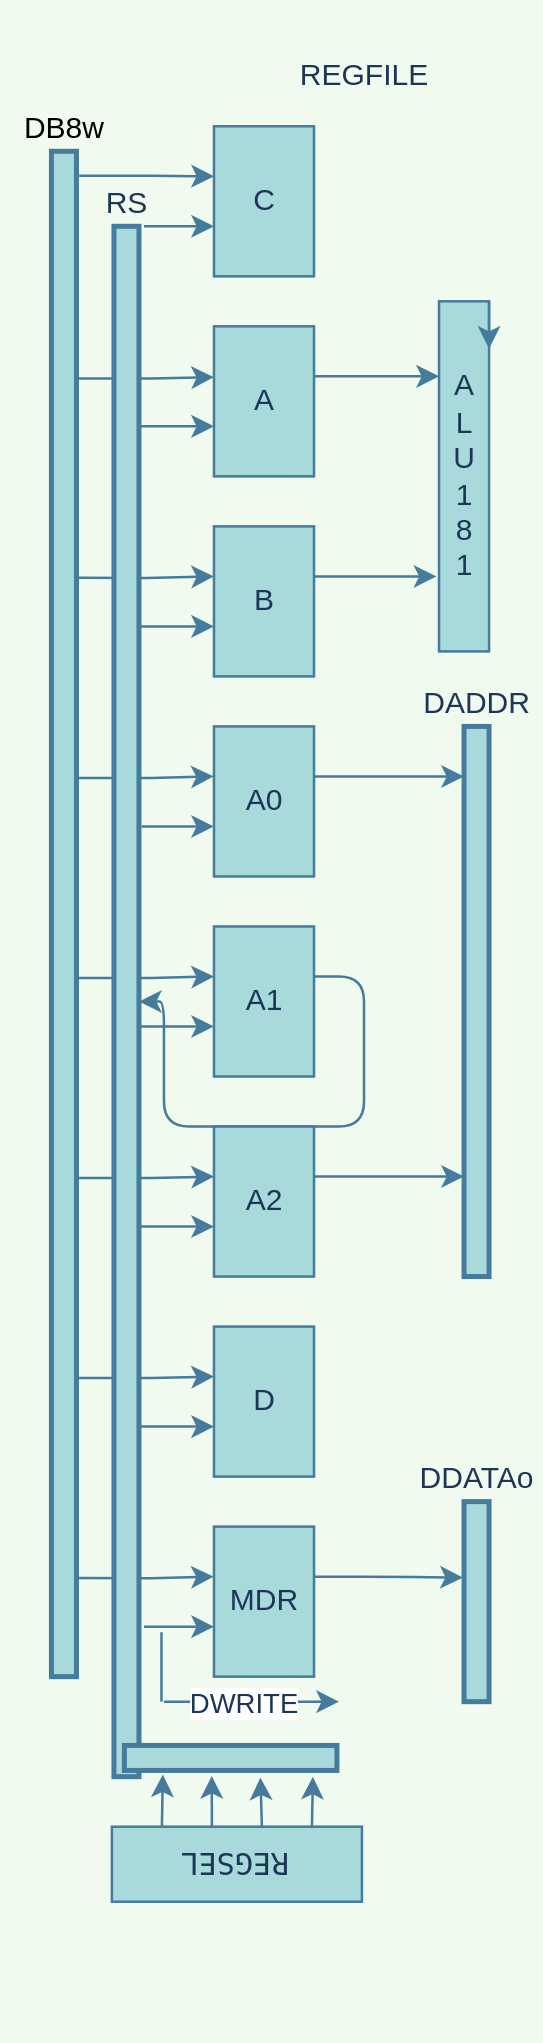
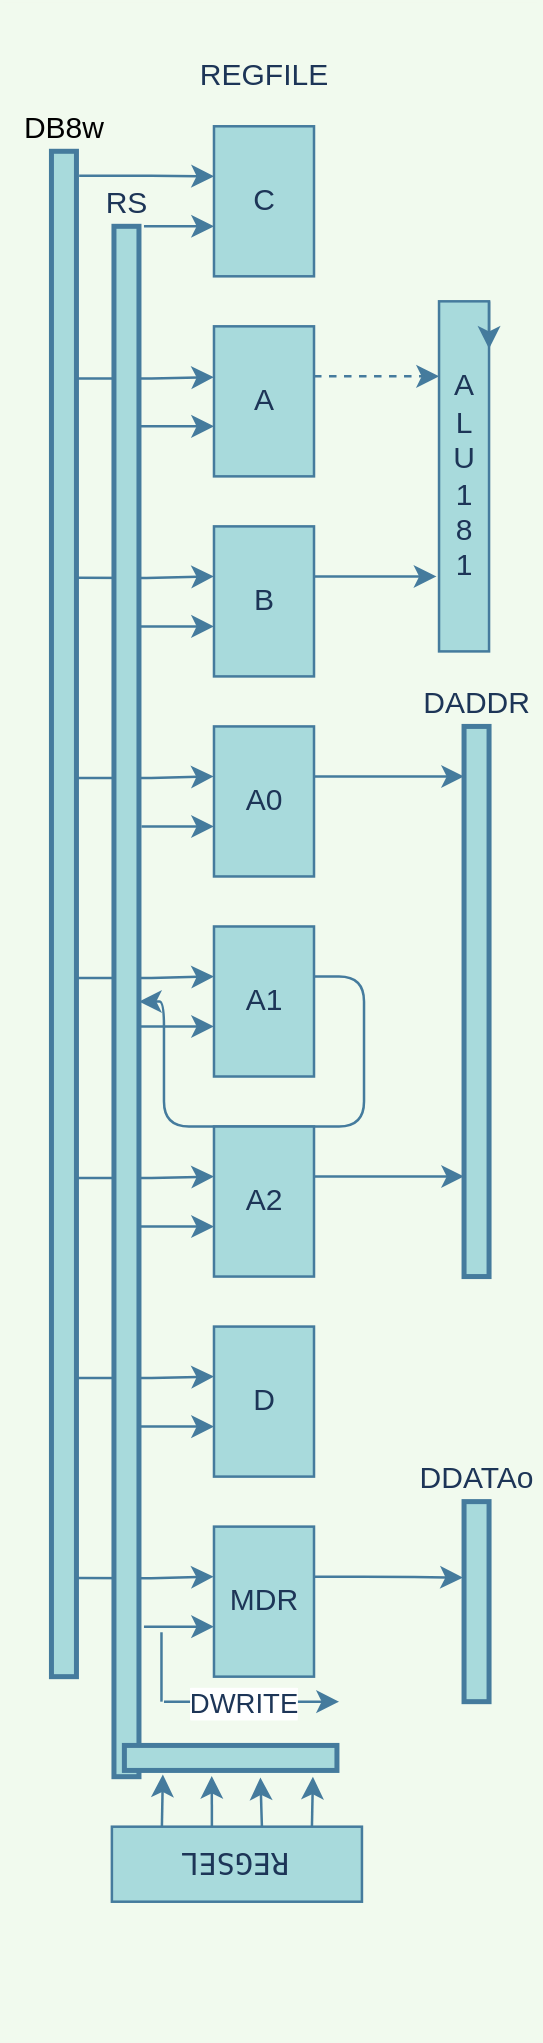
(364, 76) -> (264, 76)
(370, 376) -> (370, 376)
